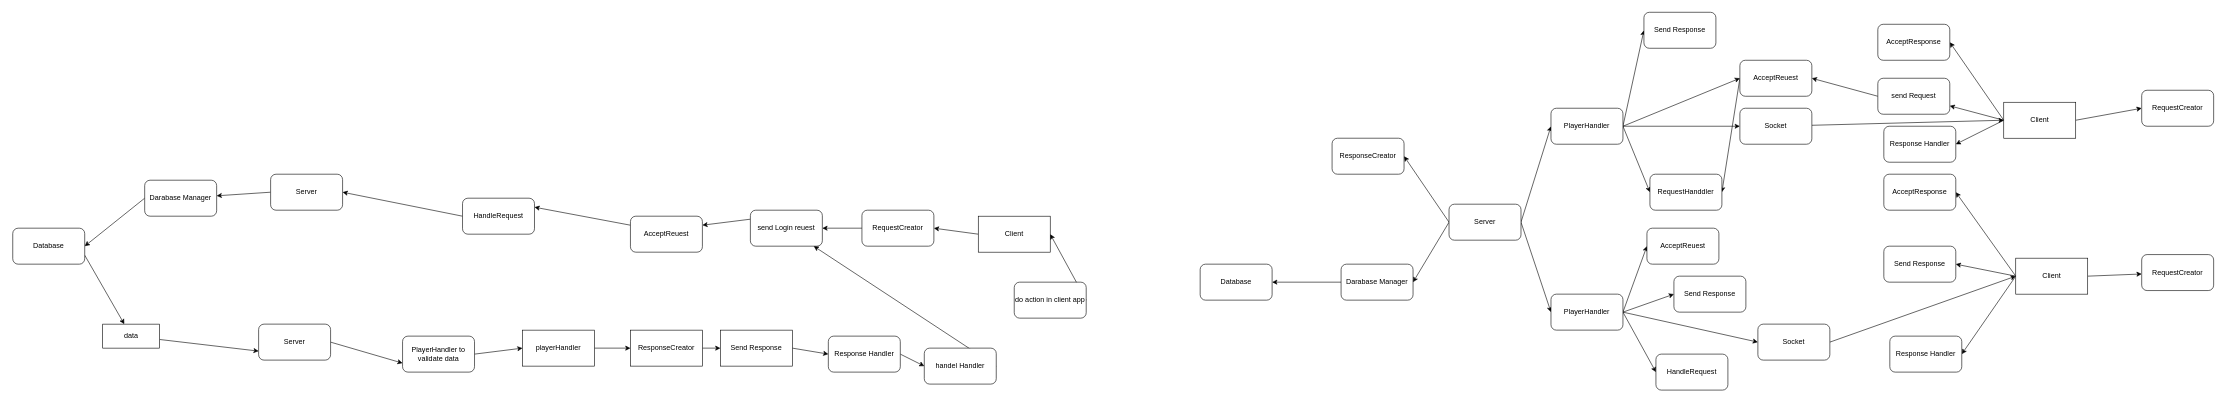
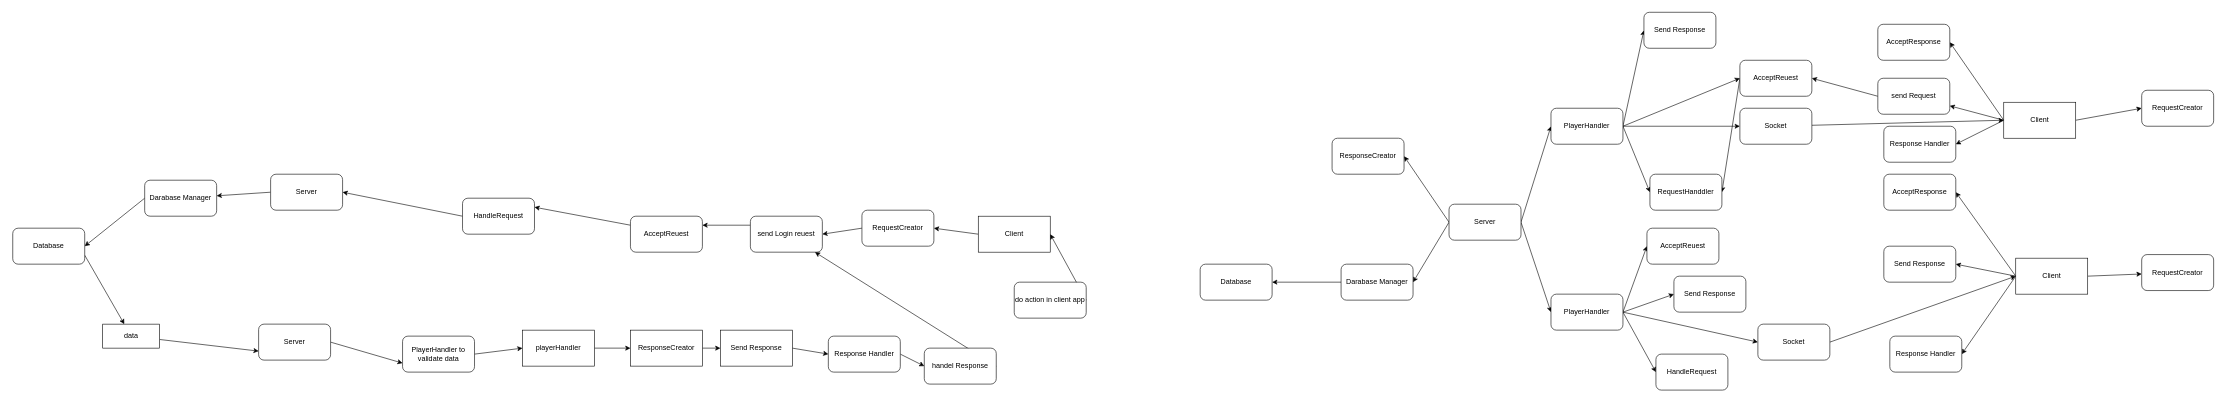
(786, 228) -> (786, 234)
(960, 366) -> (960, 366)
